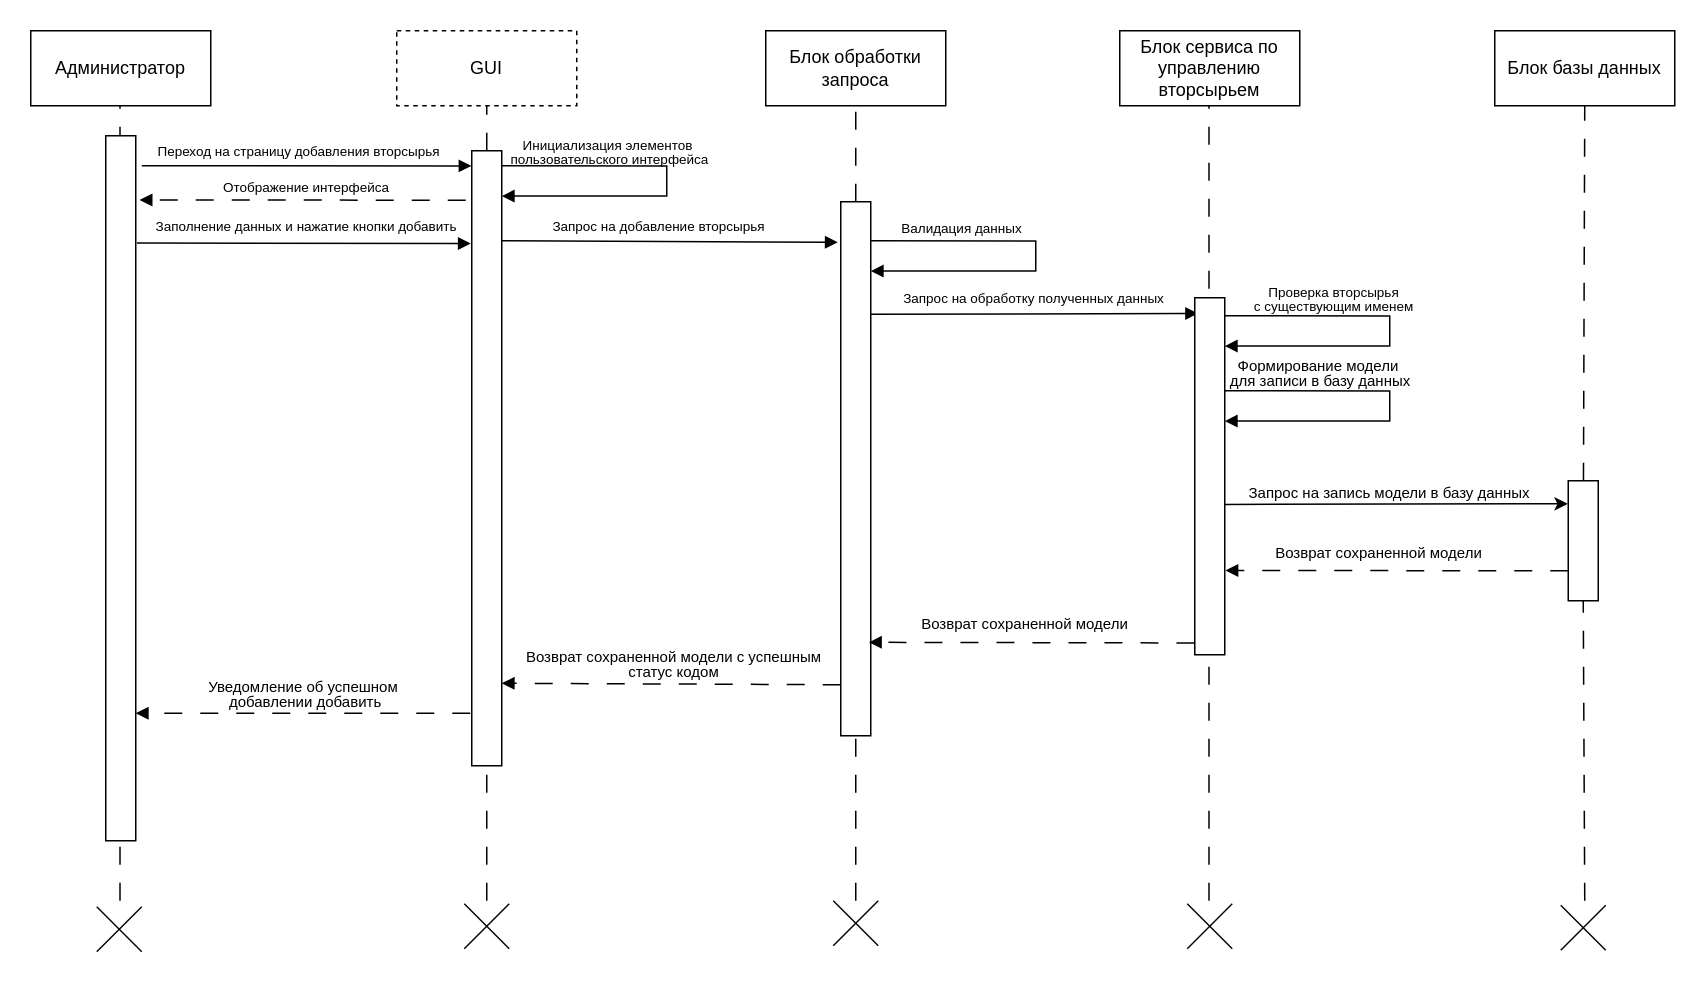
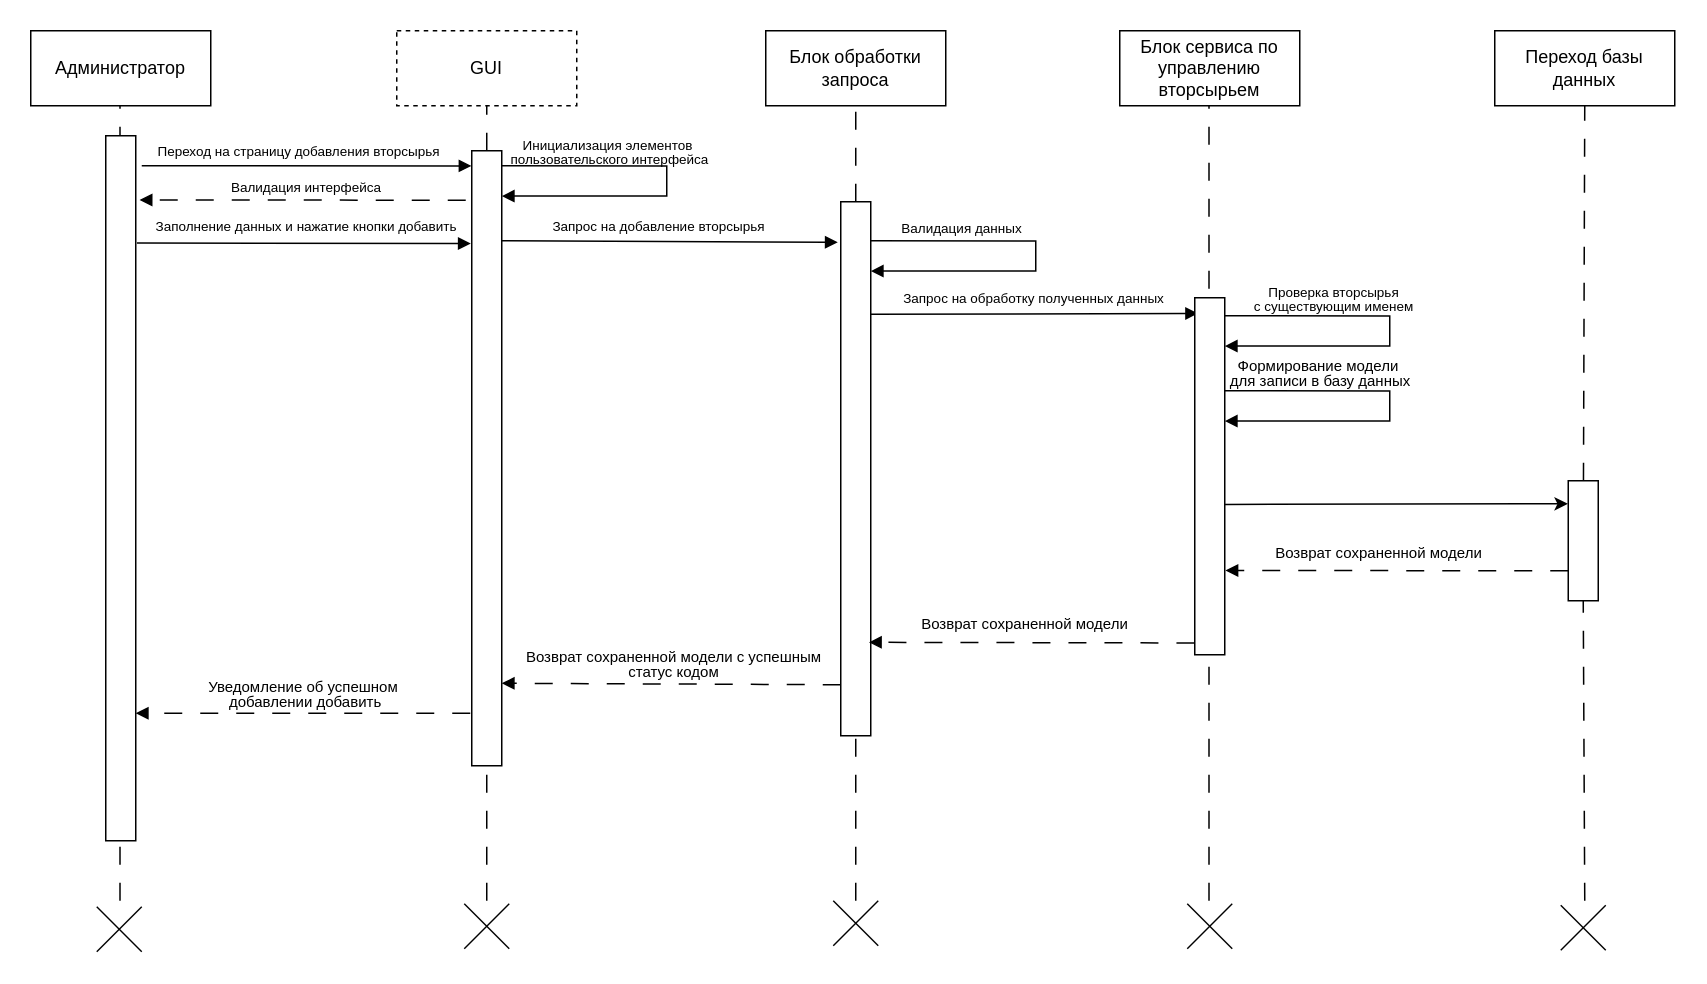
(1585, 68) -> (1585, 68)
(307, 187) -> (307, 187)
(1390, 493) -> none
